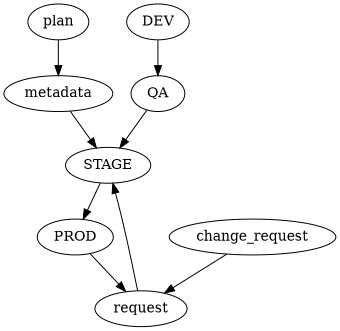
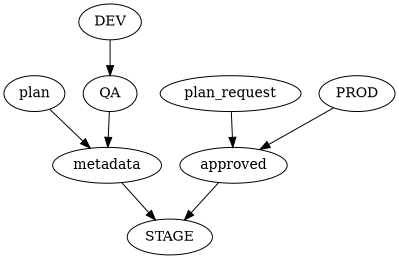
(136, 125) -> (109, 125)
(94, 197) -> none
(253, 237) -> (231, 94)
(141, 309) -> (234, 165)
